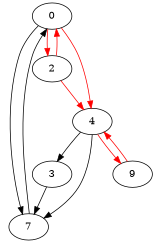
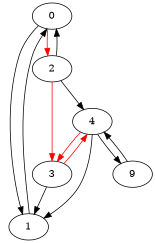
(57, 46) -> (57, 46)
(81, 62) -> (74, 152)
(70, 92) -> (70, 92)
none -> (52, 118)
(71, 144) -> (71, 144)
(106, 146) -> (106, 146)
(119, 149) -> (119, 149)
(29, 227) -> (29, 227)
